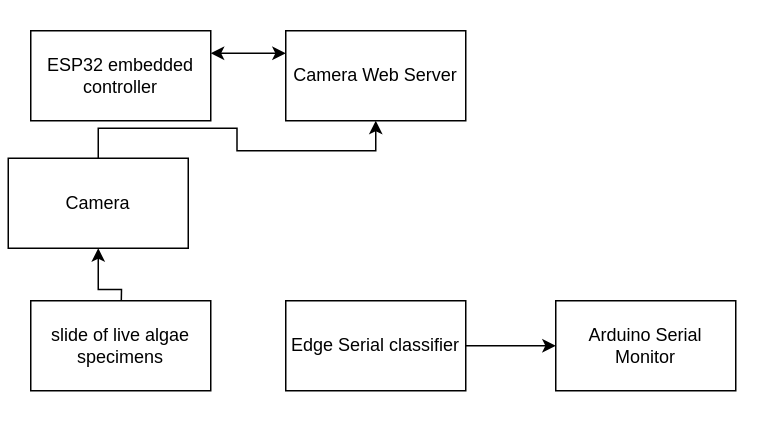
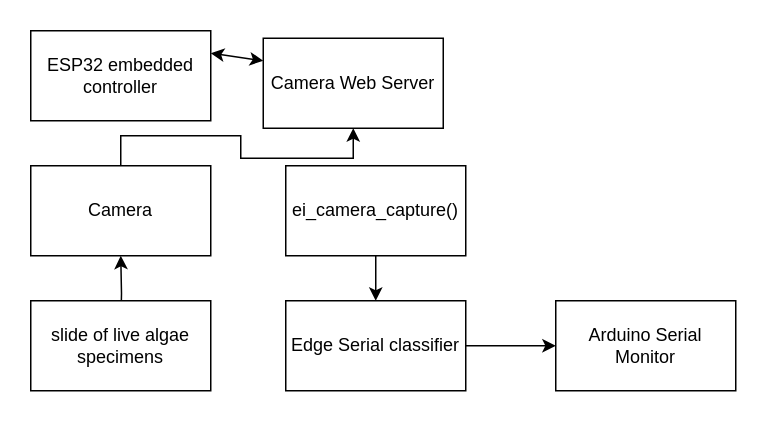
(376, 76) -> (353, 83)
(98, 203) -> (121, 211)
none -> (376, 211)
none -> (376, 273)
